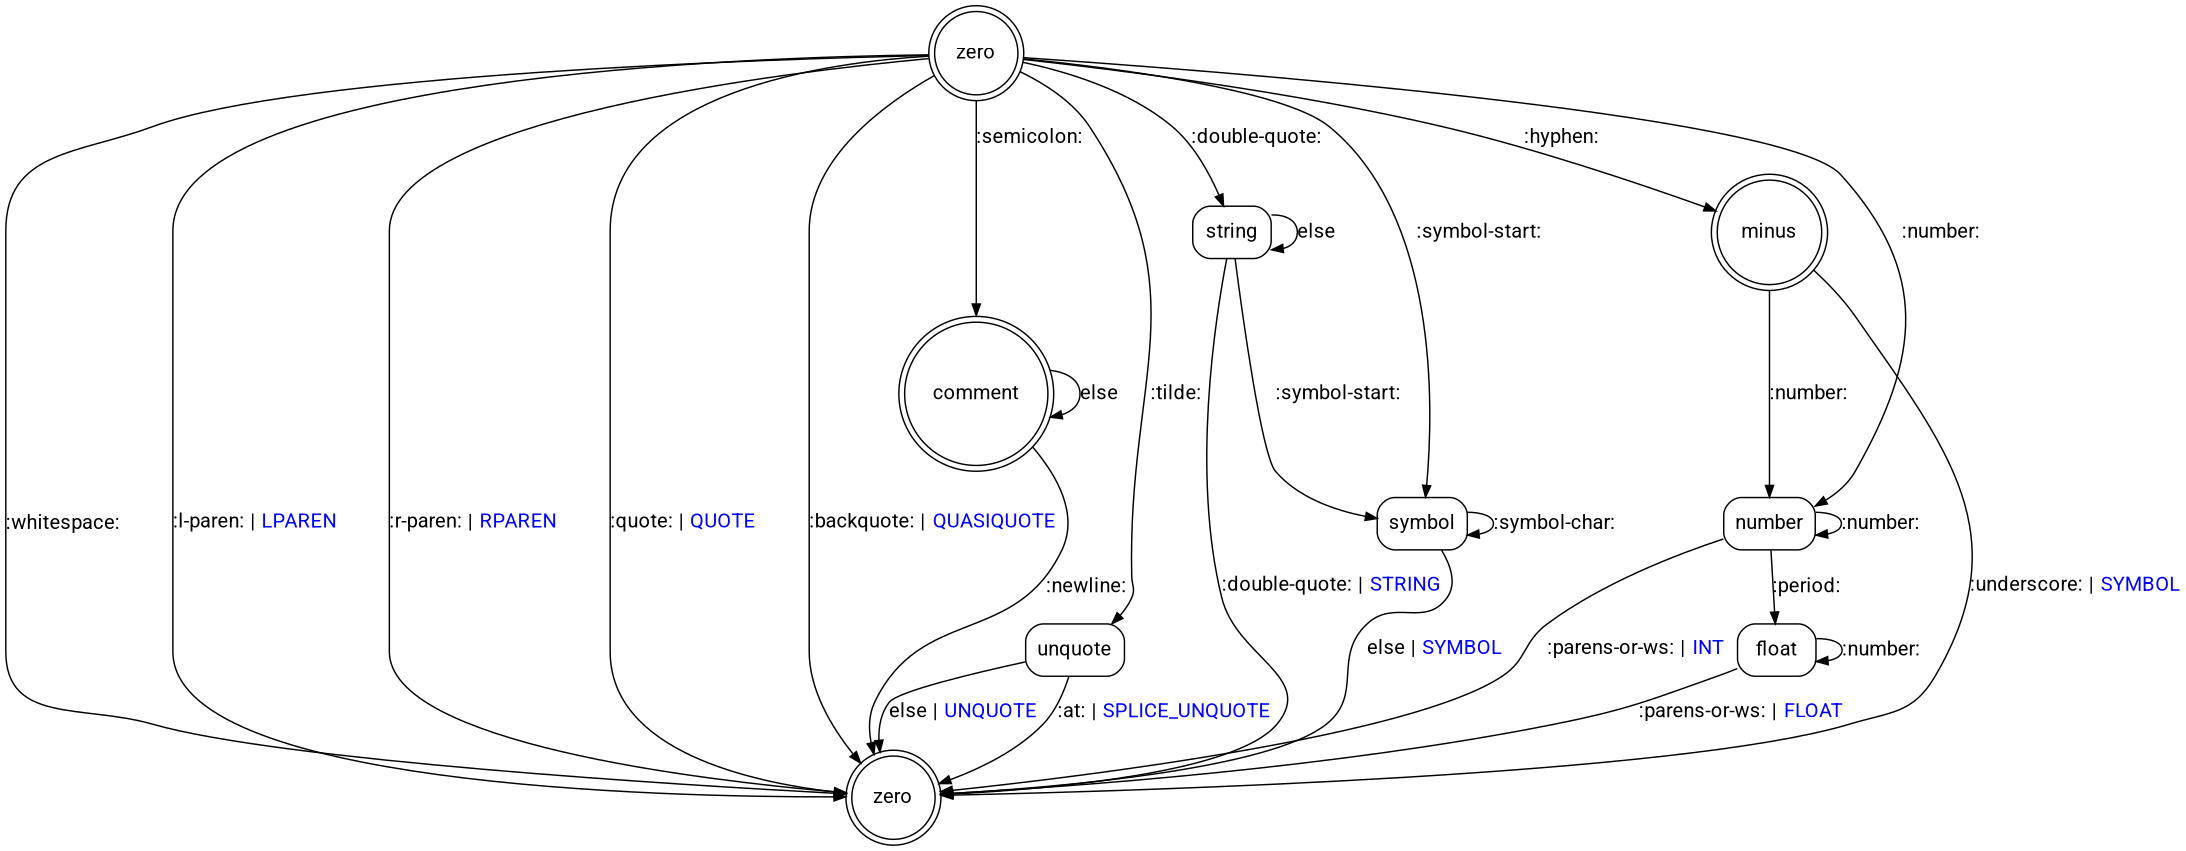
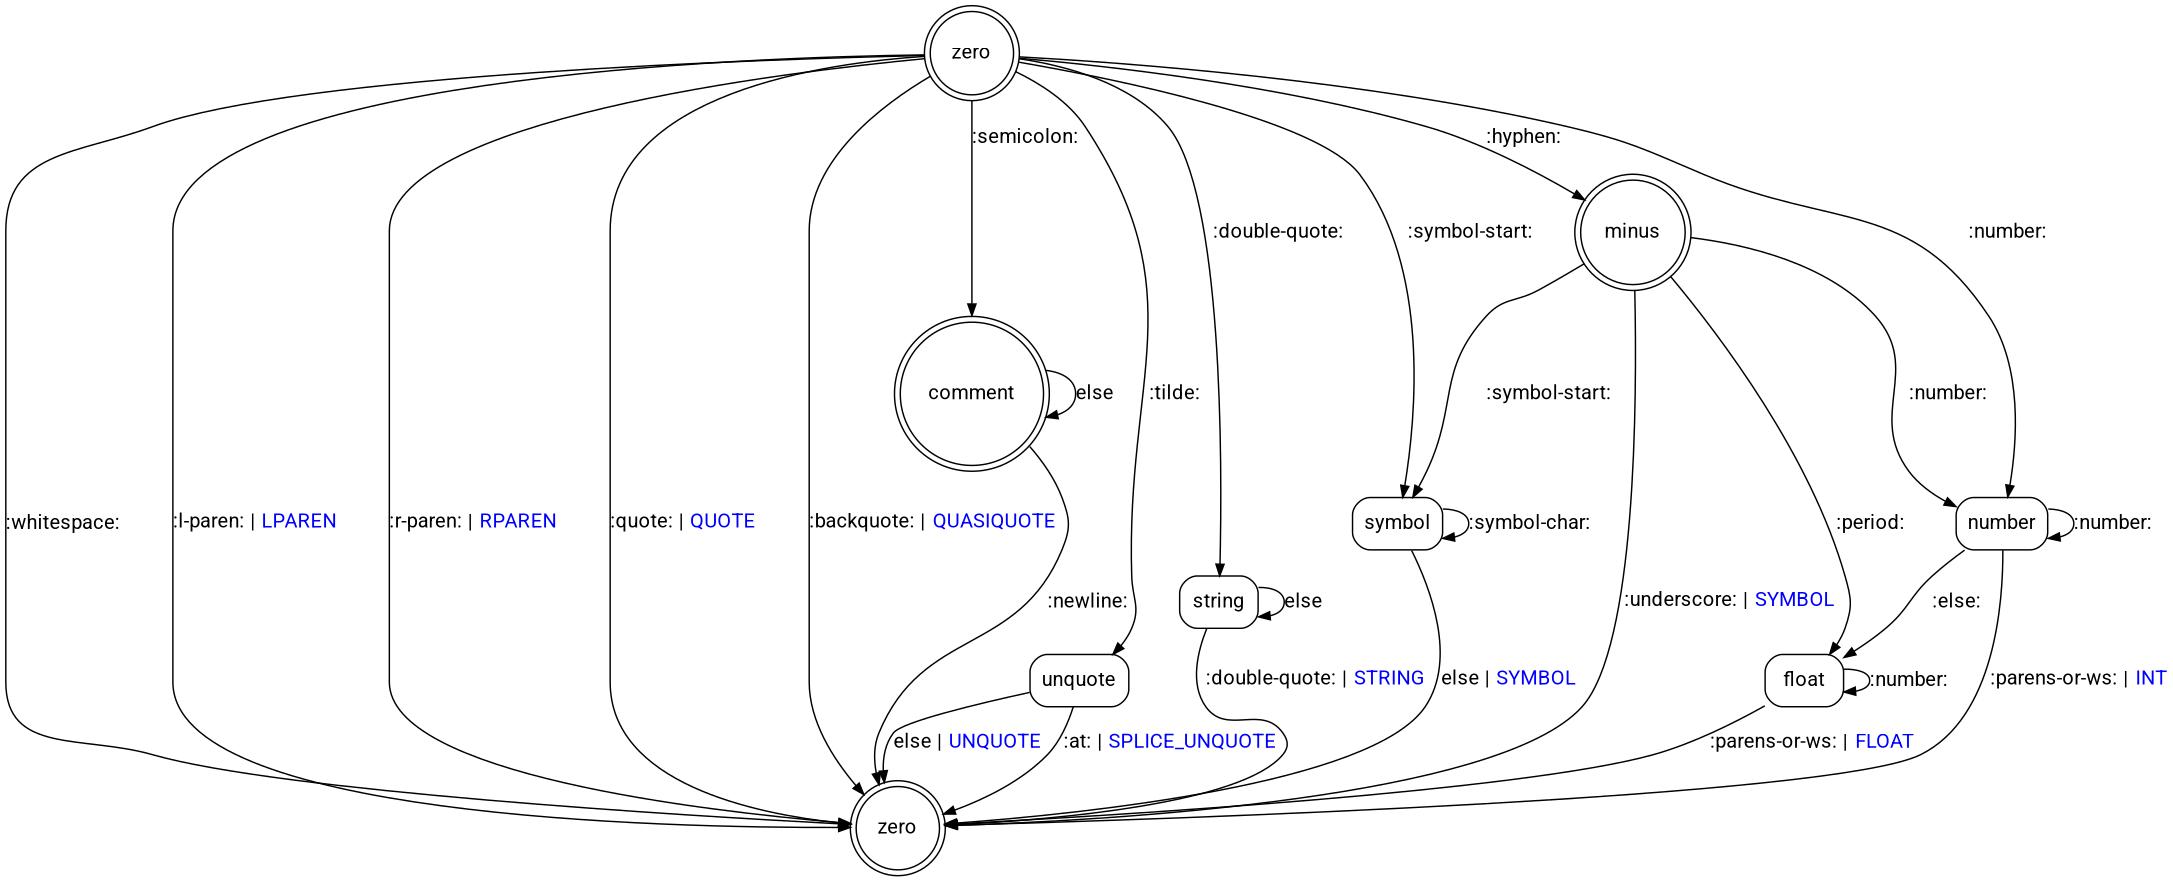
(1260, 417) -> (1465, 346)
none -> (1791, 449)
(1807, 587) -> (1957, 602)
